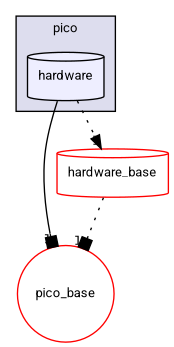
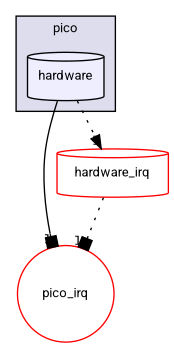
(113, 173) -> (113, 173)
(66, 294) -> (66, 294)
